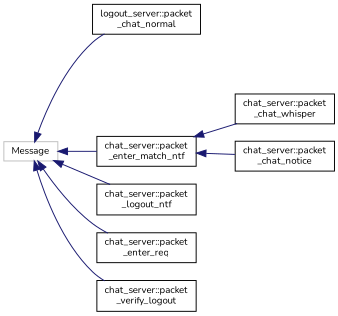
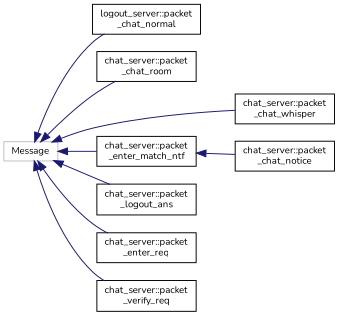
none -> (147, 67)
(220, 129) -> (147, 118)
(147, 200) -> (147, 200)
(147, 296) -> (147, 296)
